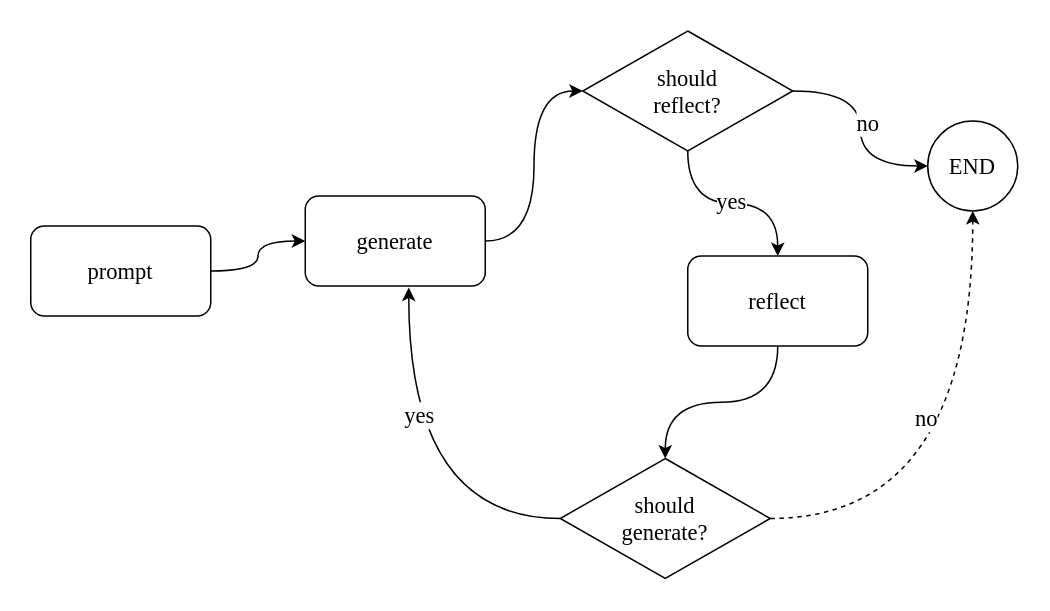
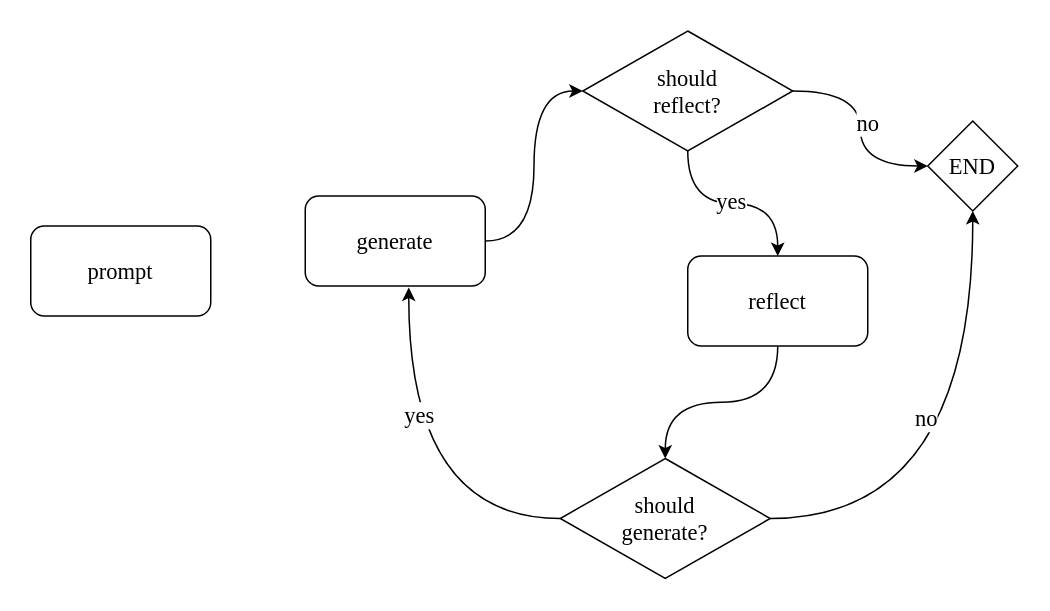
(973, 166) -> (973, 166)
(255, 262) -> none
(965, 322) -> (965, 322)
